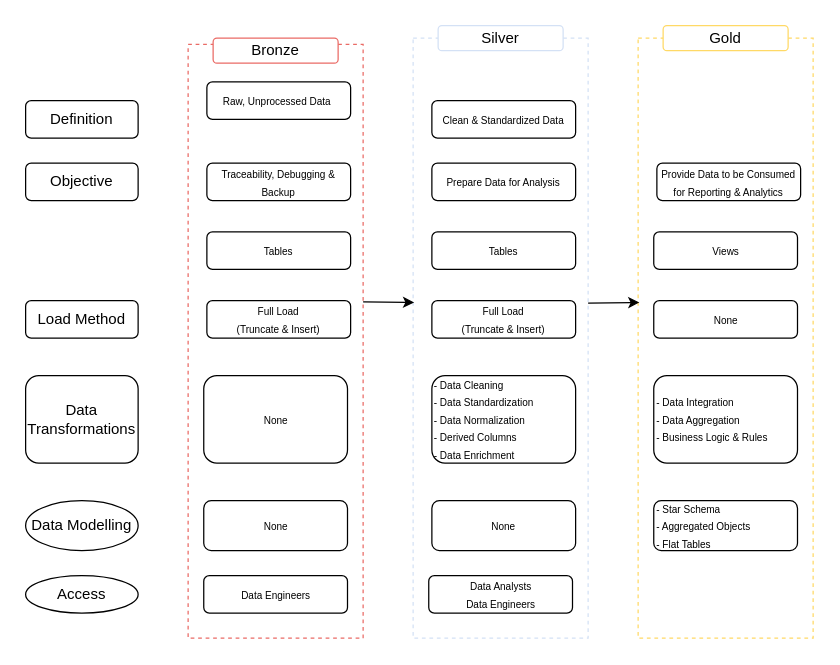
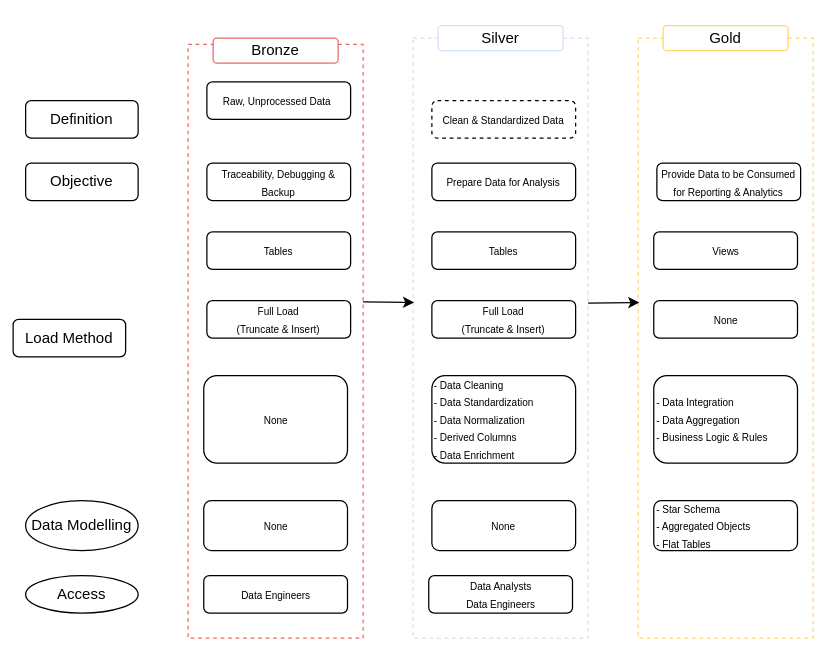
(504, 119) -> (504, 119)
(82, 319) -> (69, 338)
(82, 419) -> none
